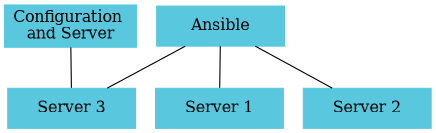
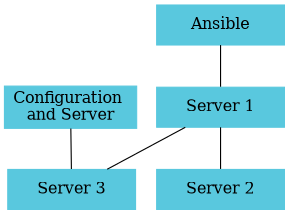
(146, 67) -> (146, 148)
(294, 67) -> (221, 148)
